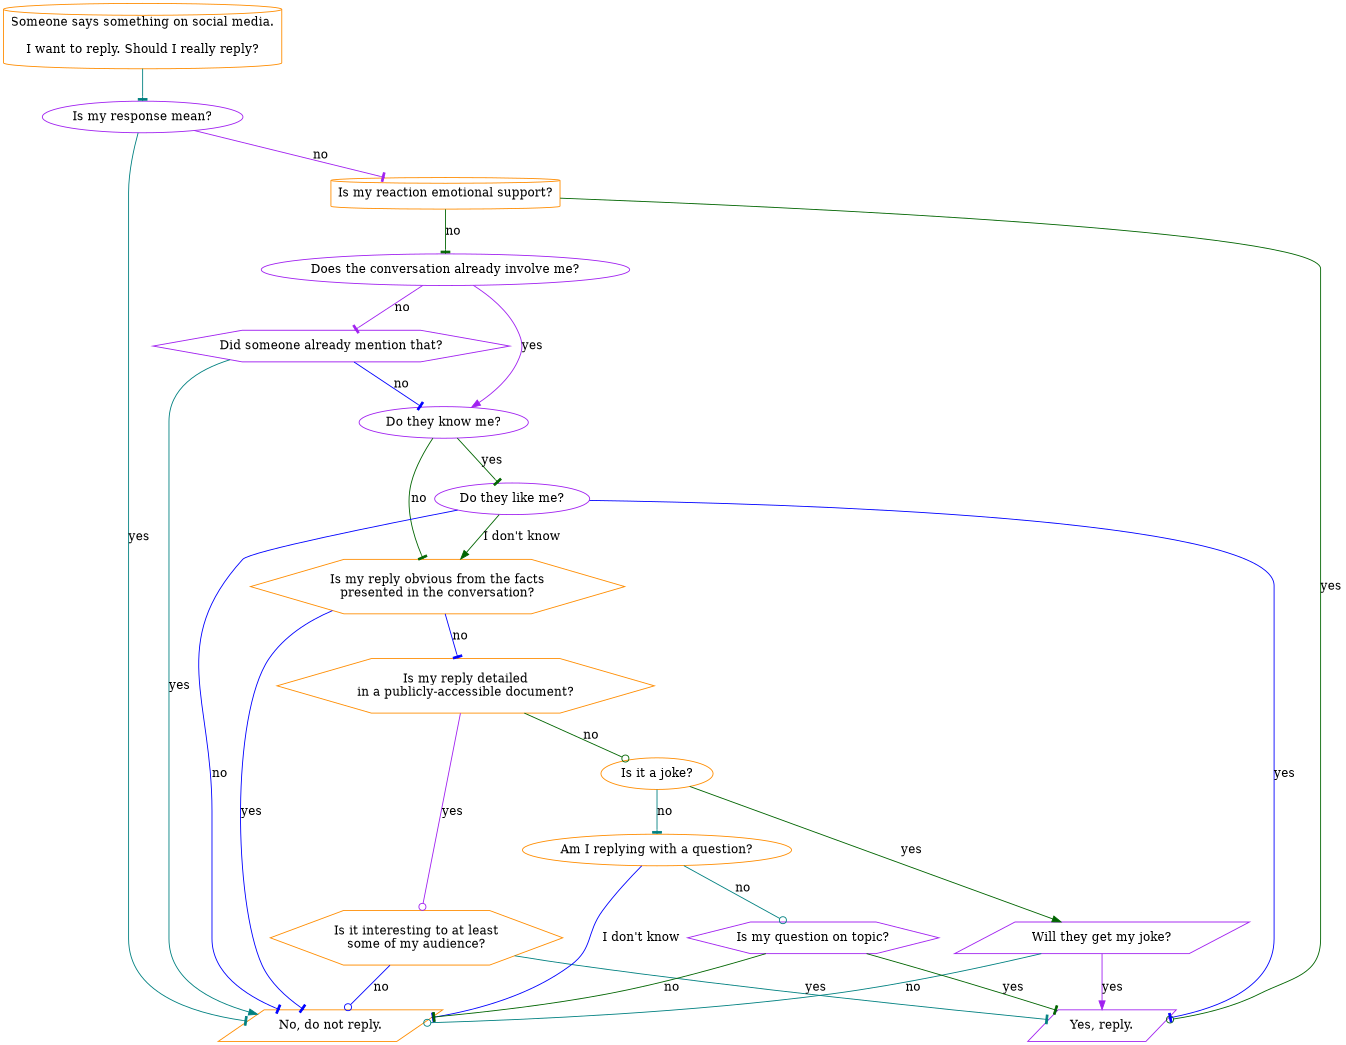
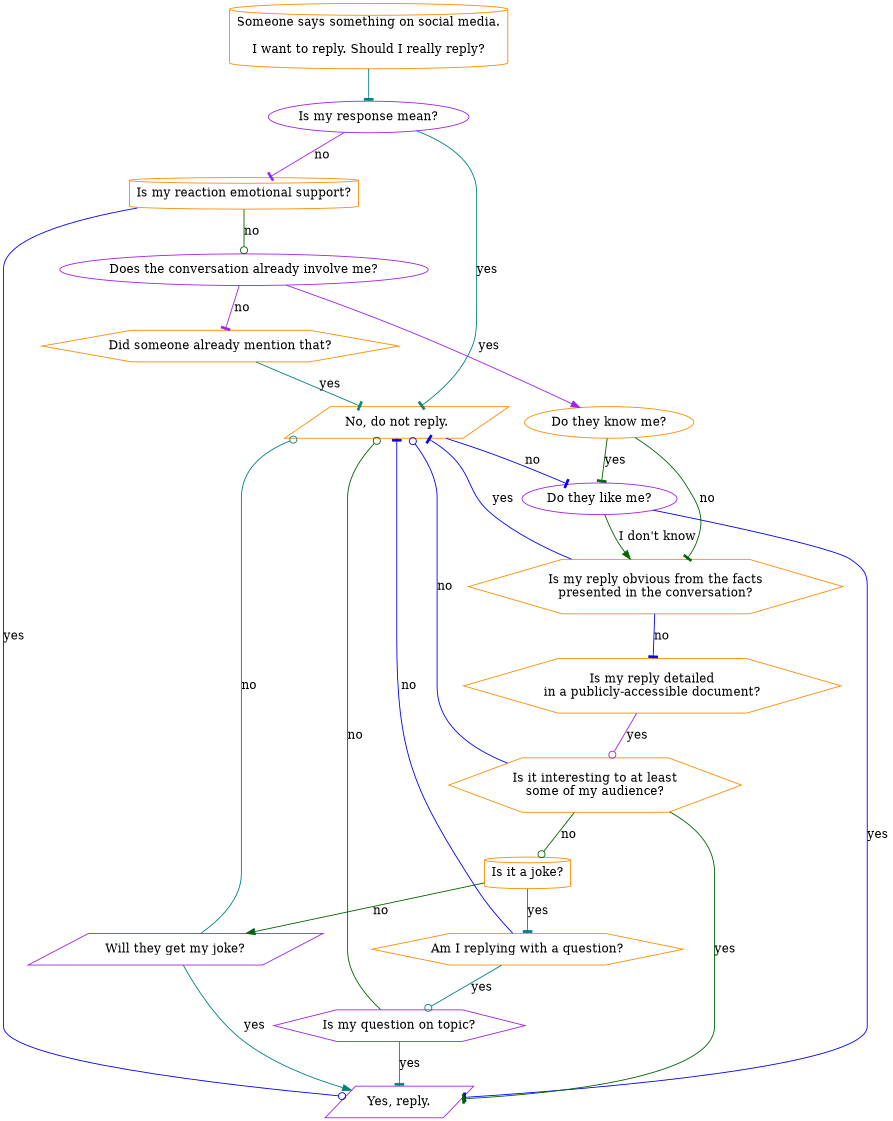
(445, 229) -> (244, 228)
(1321, 310) -> (4, 744)
(331, 346) -> (220, 346)
(386, 383) -> none
(444, 422) -> (609, 422)
(200, 683) -> (506, 459)
(169, 692) -> (307, 383)
(573, 735) -> (559, 832)
(657, 774) -> (528, 873)
(665, 812) -> (539, 911)
(657, 850) -> (528, 949)
(912, 850) -> (381, 911)
(743, 888) -> (482, 987)
(641, 938) -> (409, 686)
(1102, 977) -> (249, 1045)
(960, 981) -> (399, 1062)
(779, 991) -> (708, 1044)
(603, 995) -> (348, 728)
